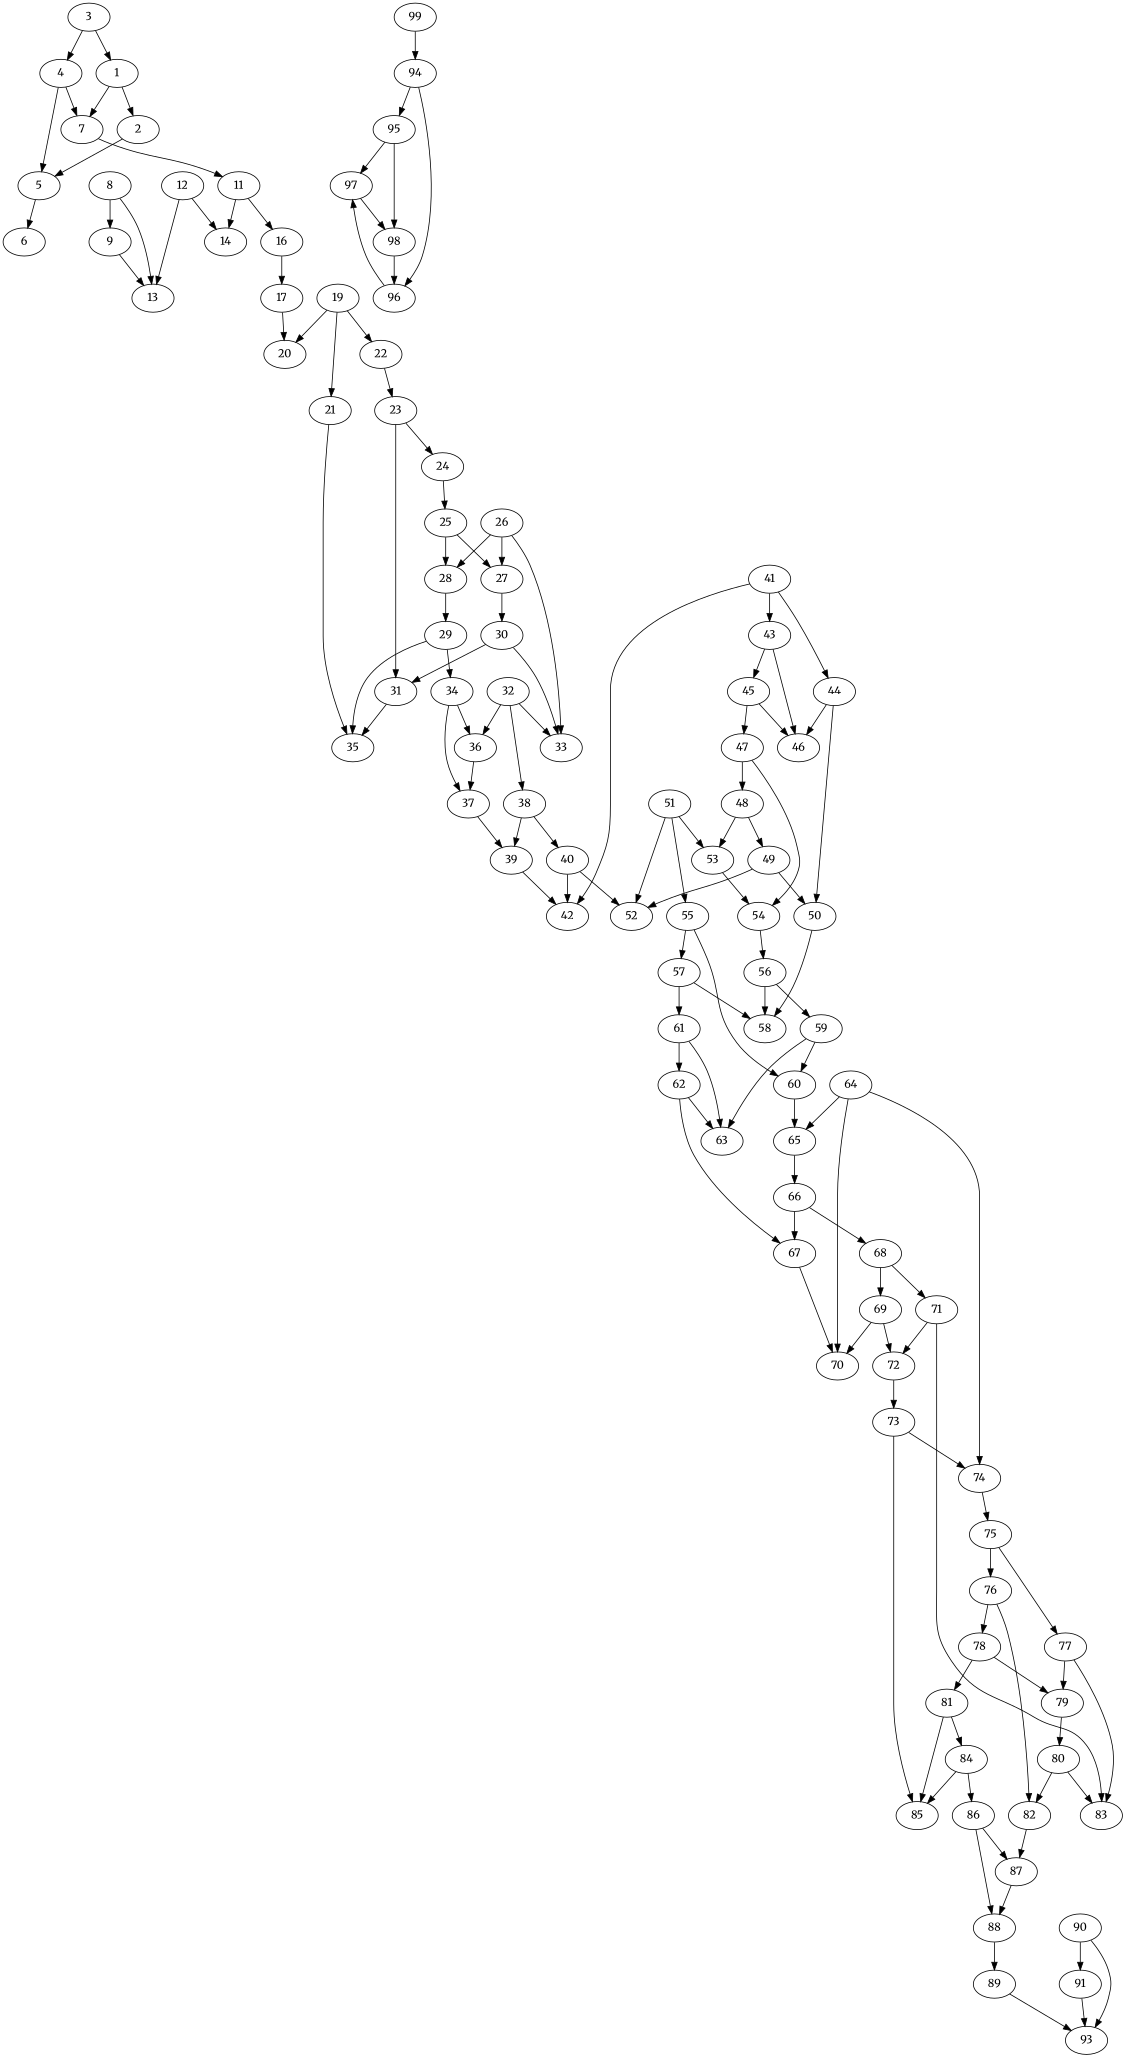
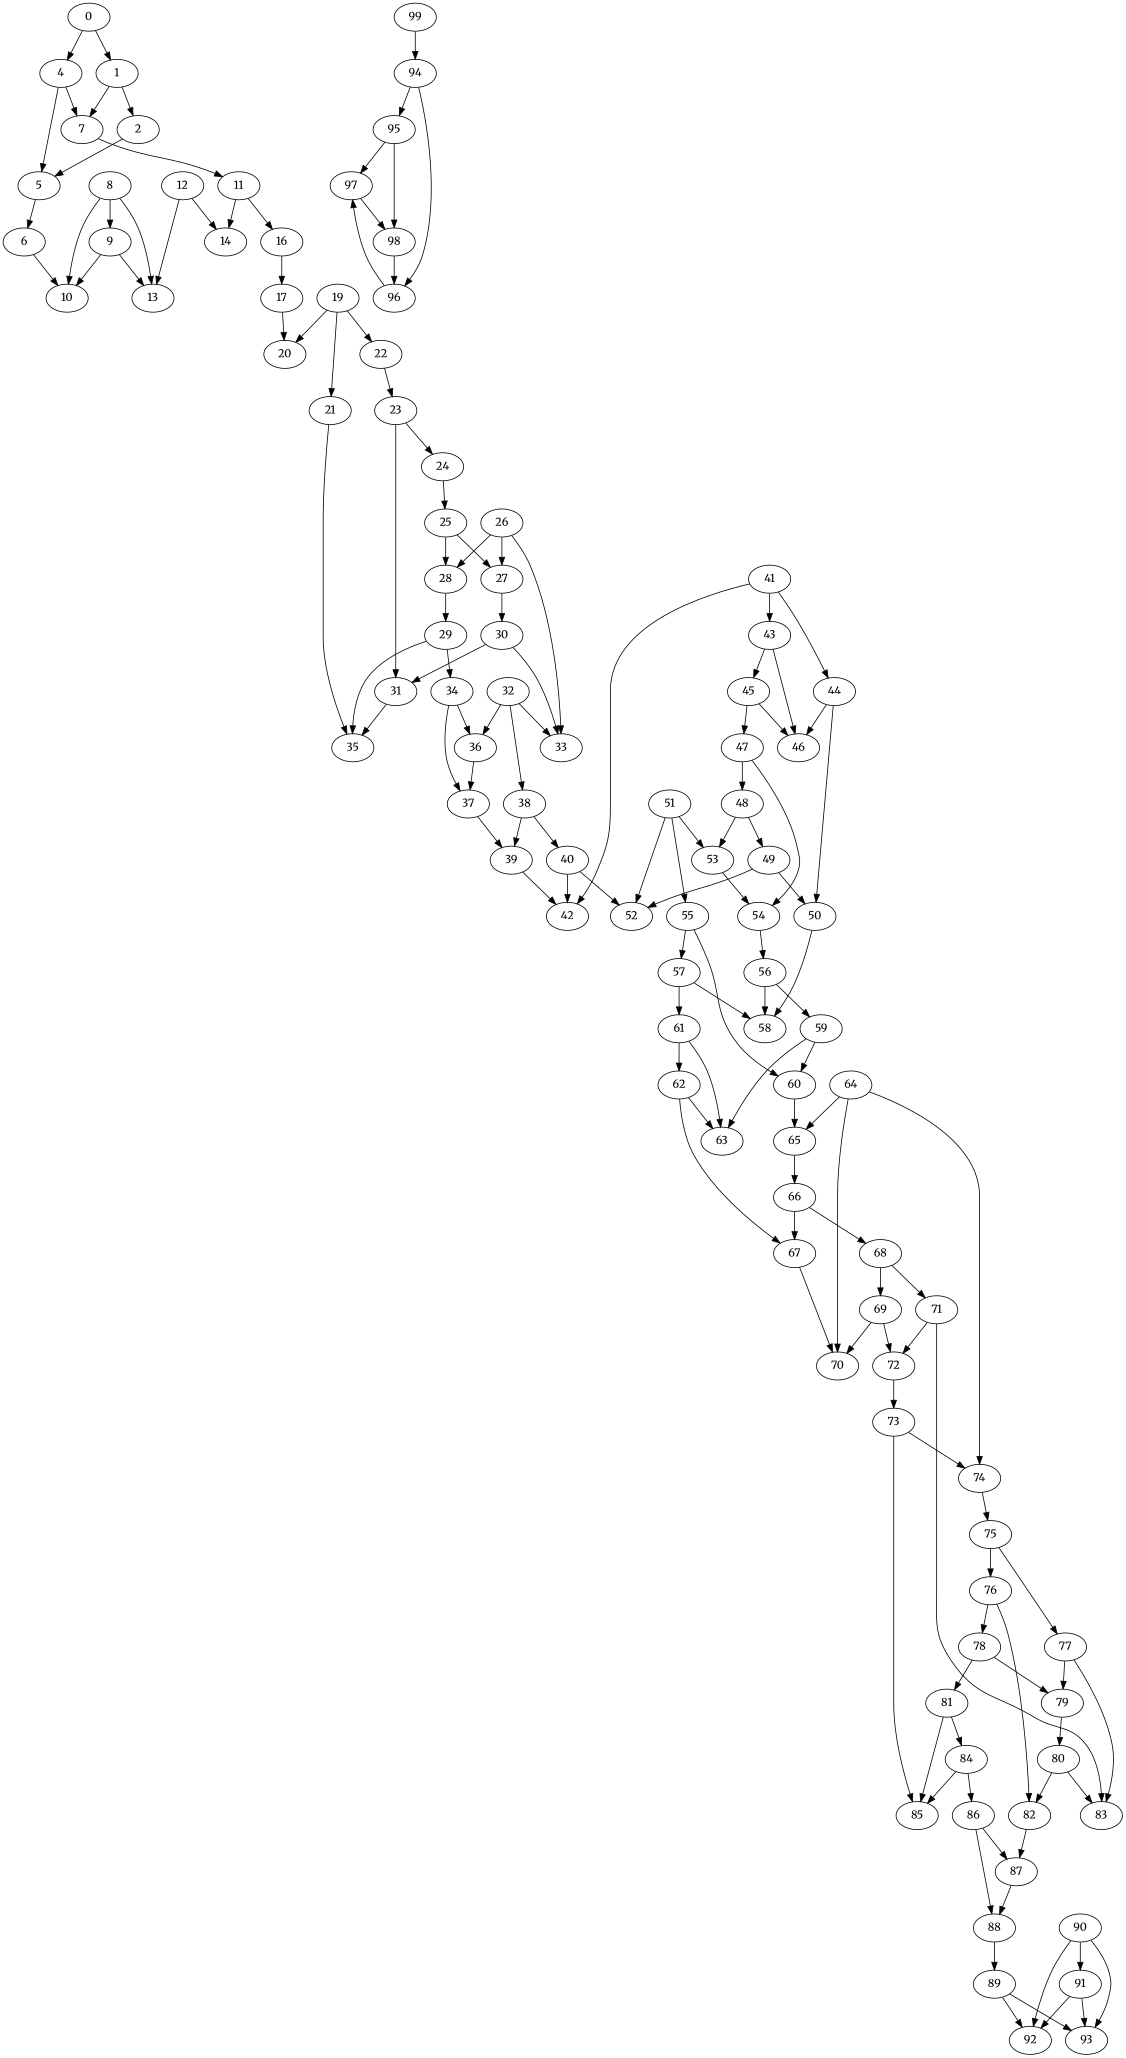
(89, 17) -> (89, 17)
none -> (67, 298)
none -> (1030, 2040)
